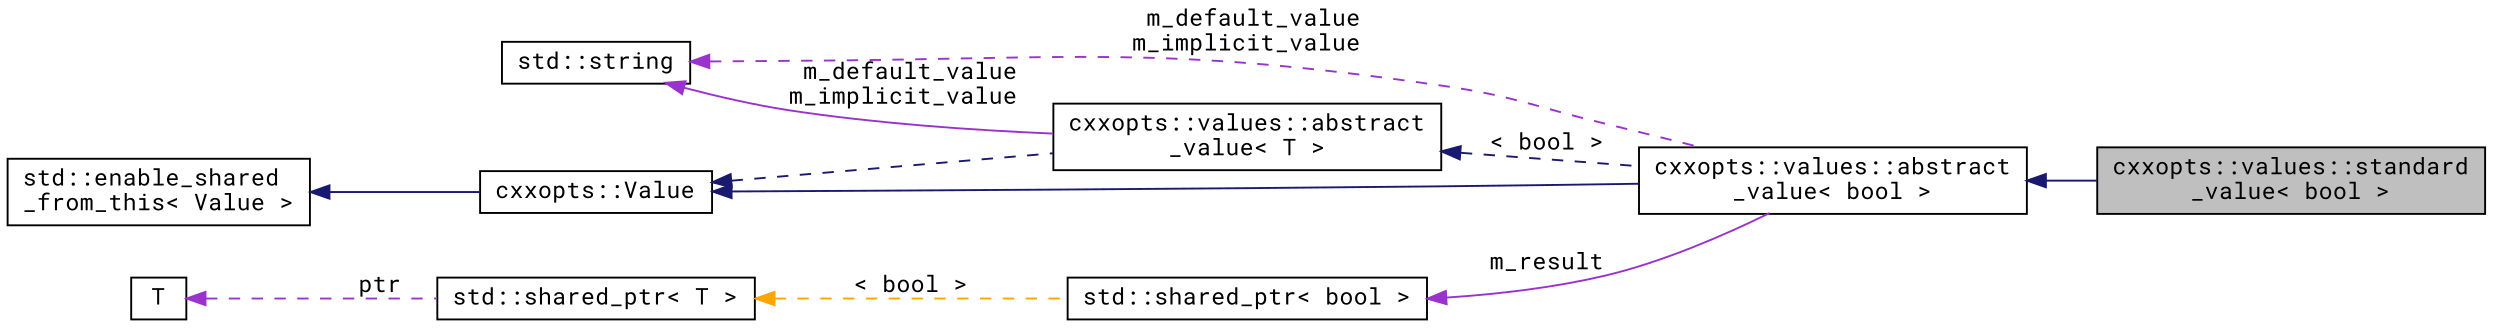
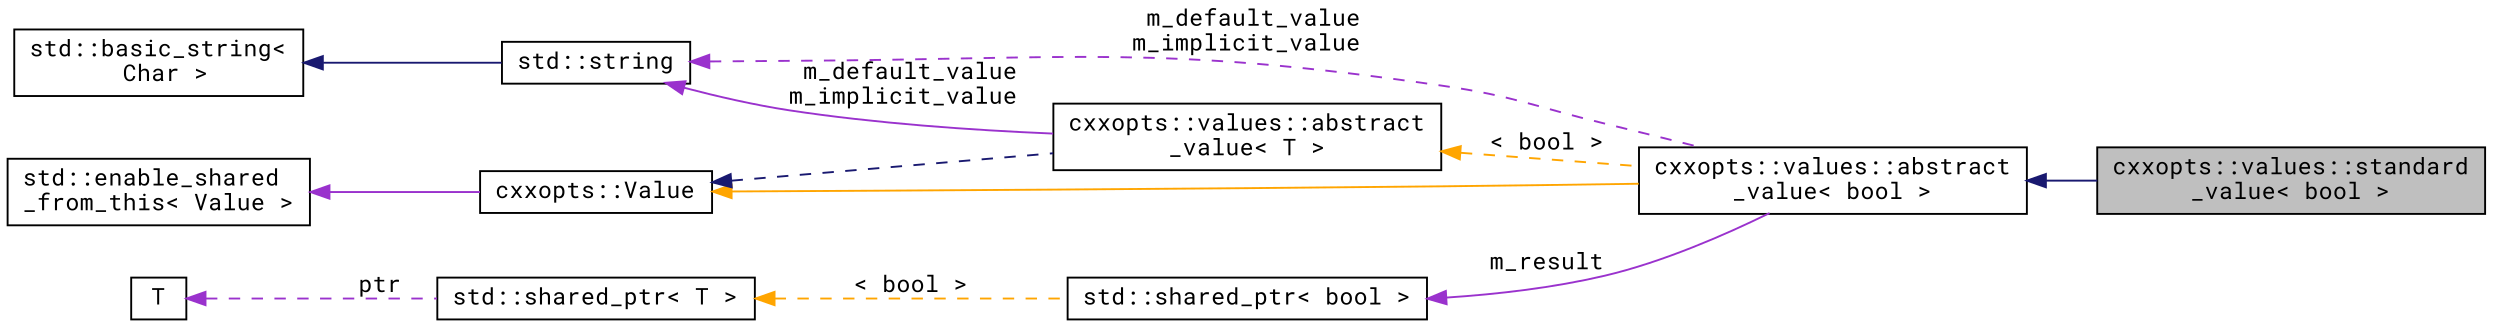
none -> (159, 63)
(1550, 159) -> (1550, 159)
(1185, 189) -> (1185, 189)
(405, 192) -> (405, 192)
